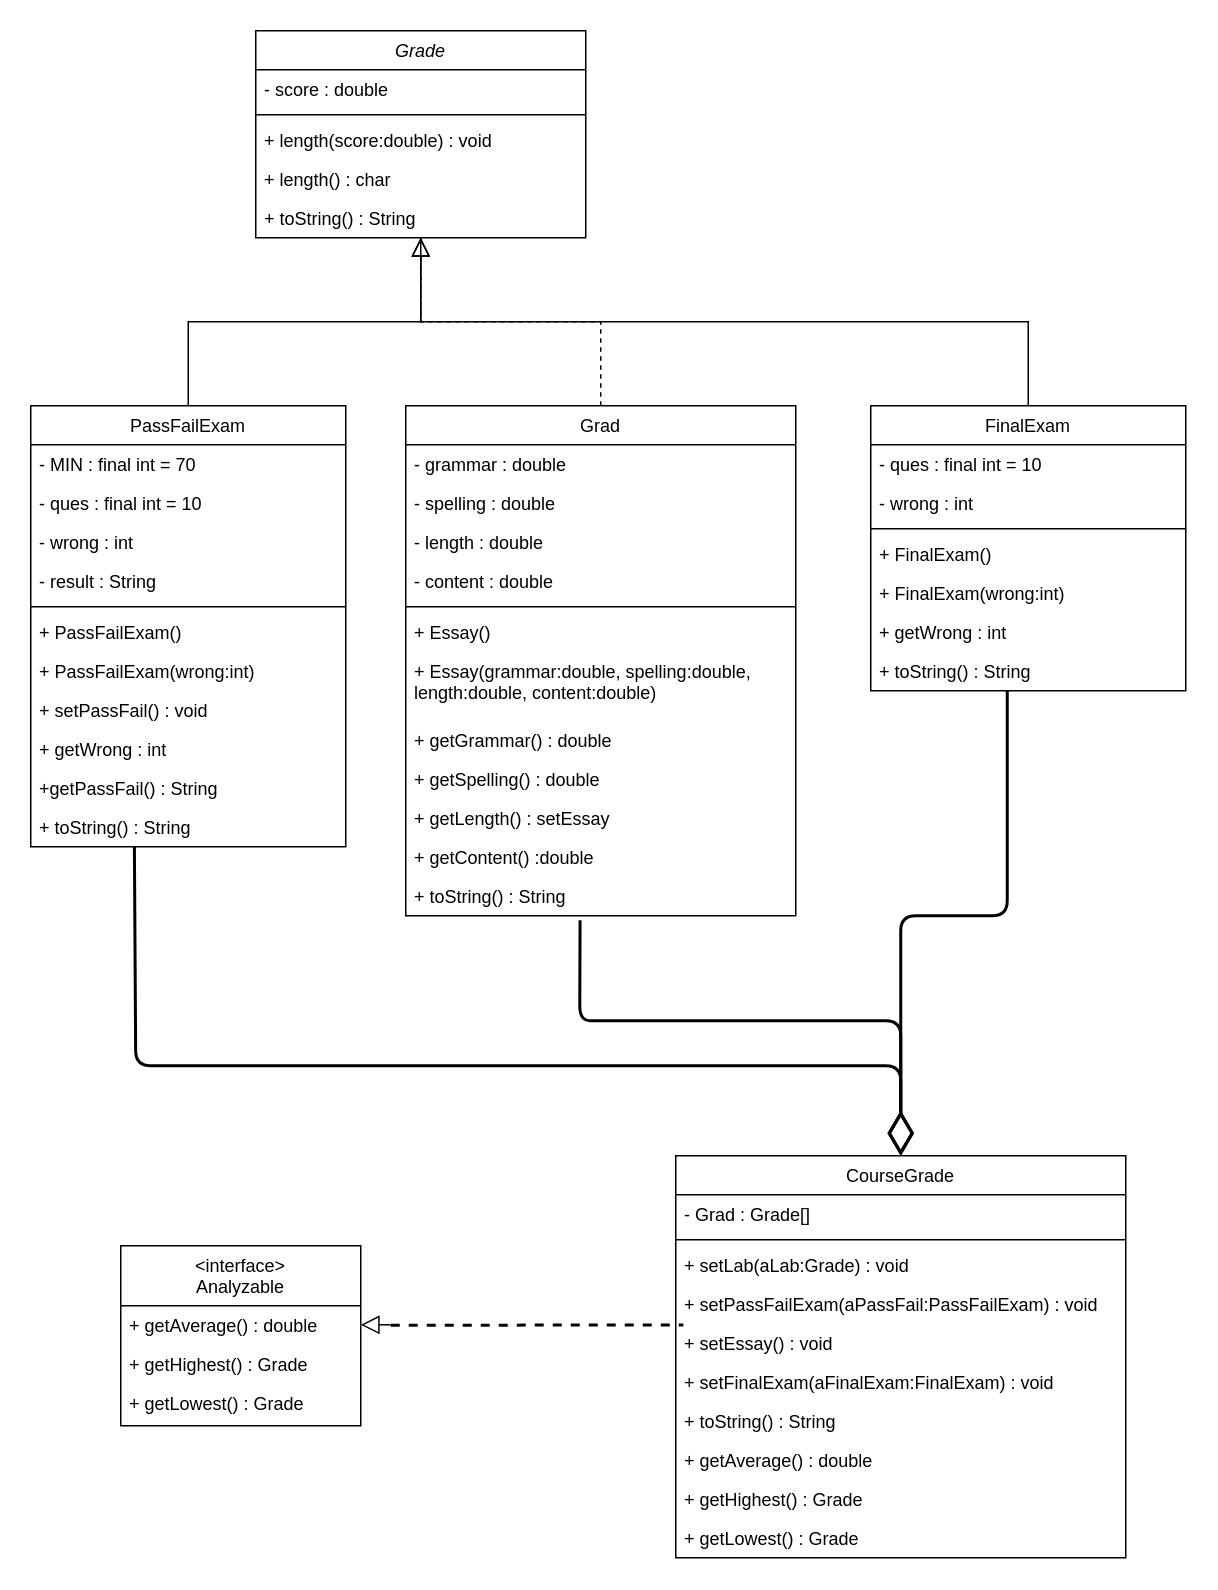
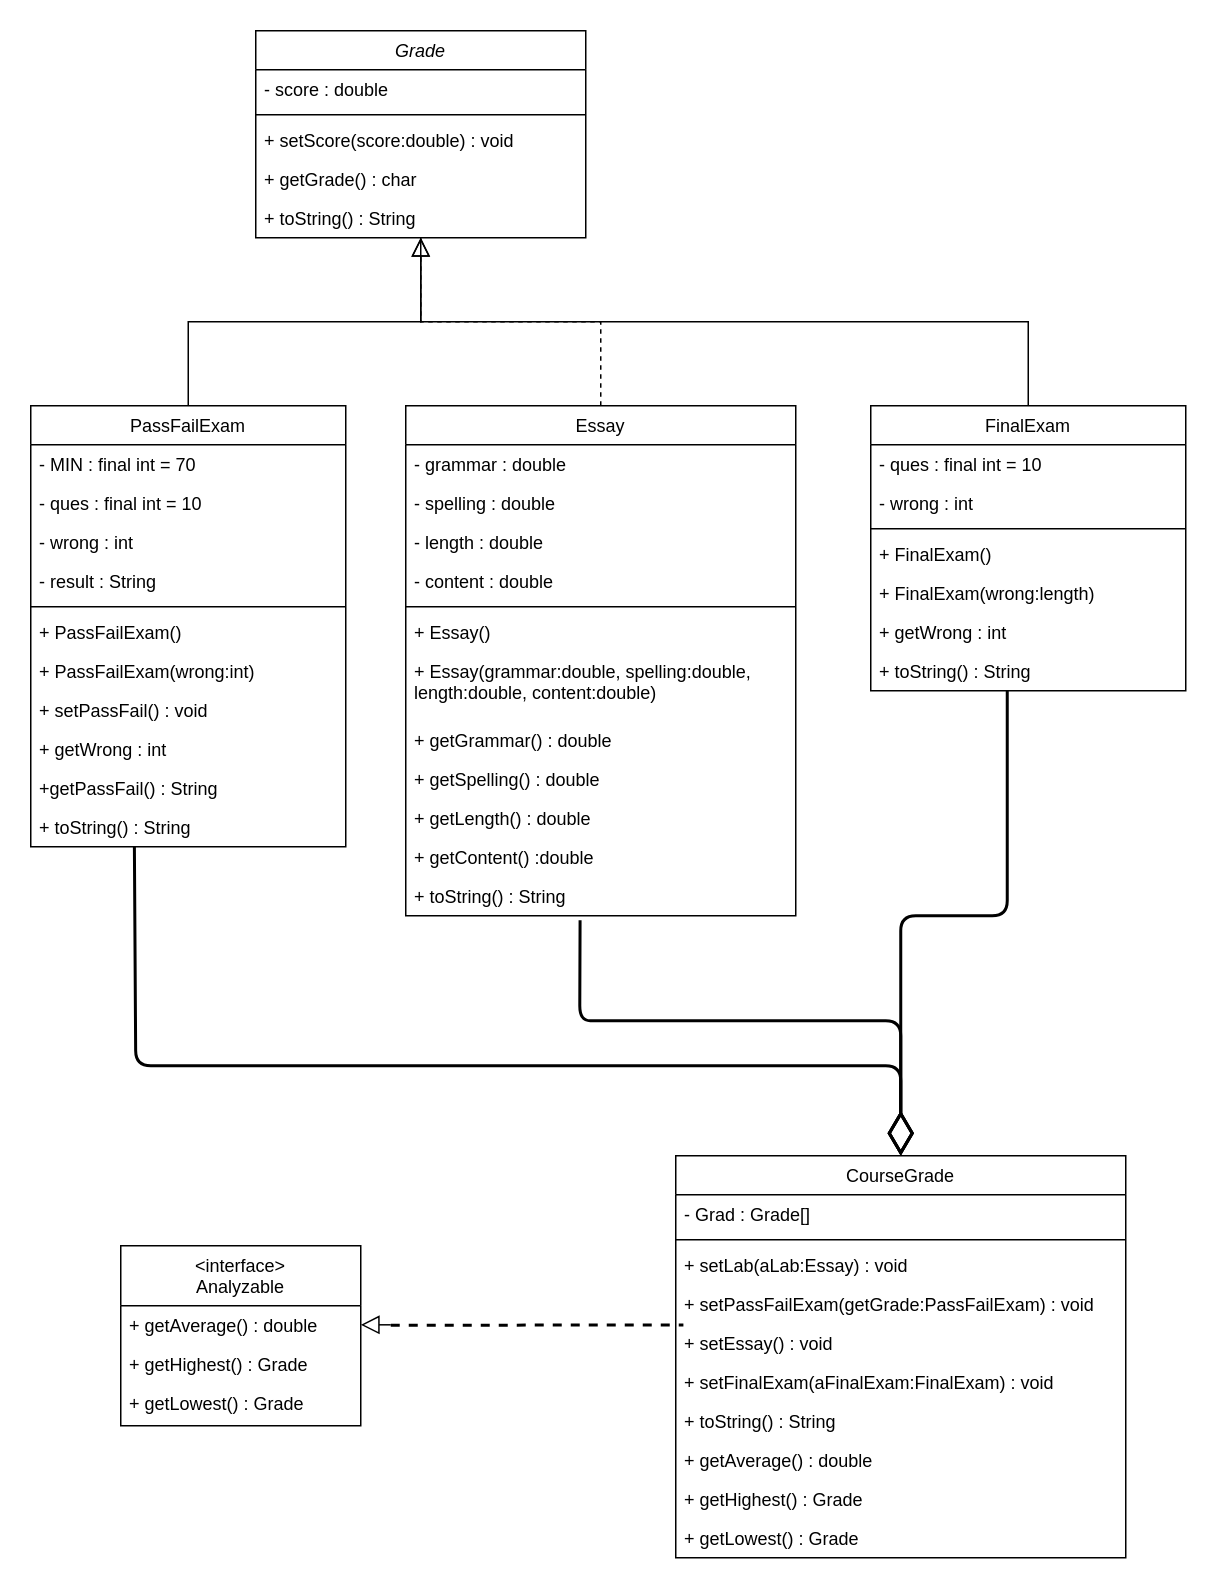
(391, 141) -> (404, 141)
(338, 180) -> (350, 180)
(600, 426) -> (600, 426)
(978, 594) -> (993, 594)
(526, 819) -> (513, 819)
(806, 1266) -> (806, 1266)
(898, 1305) -> (897, 1305)
